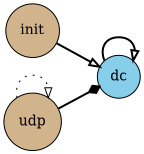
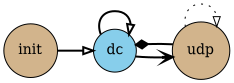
none -> (149, 57)
